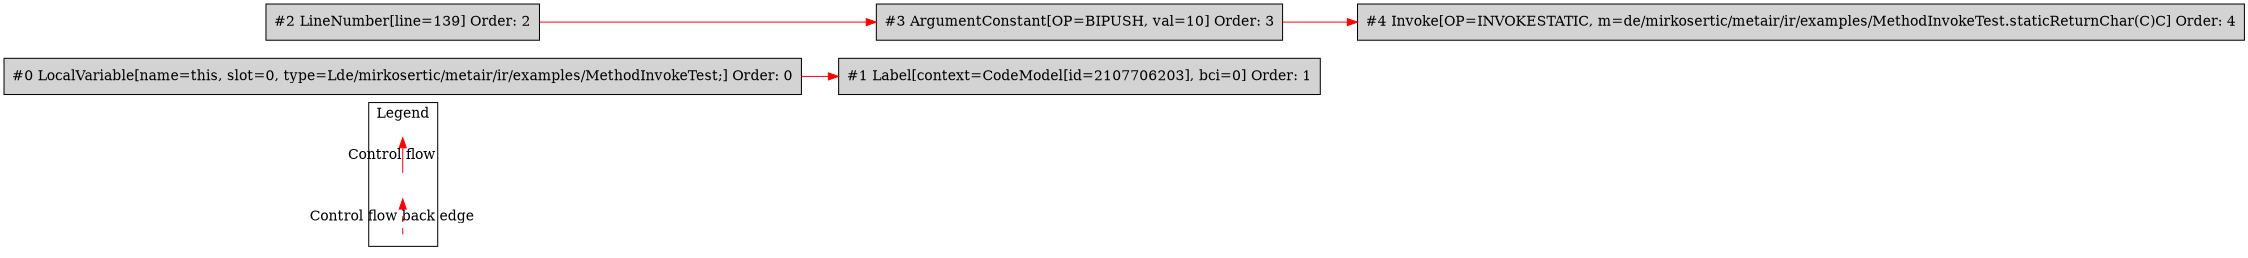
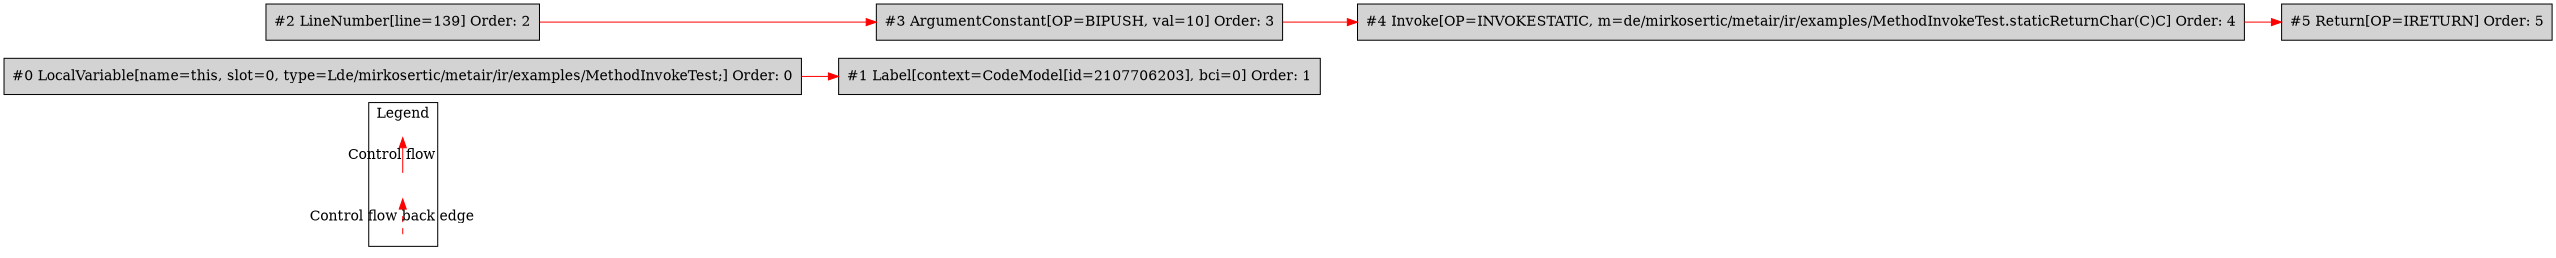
none -> (2417, 22)
